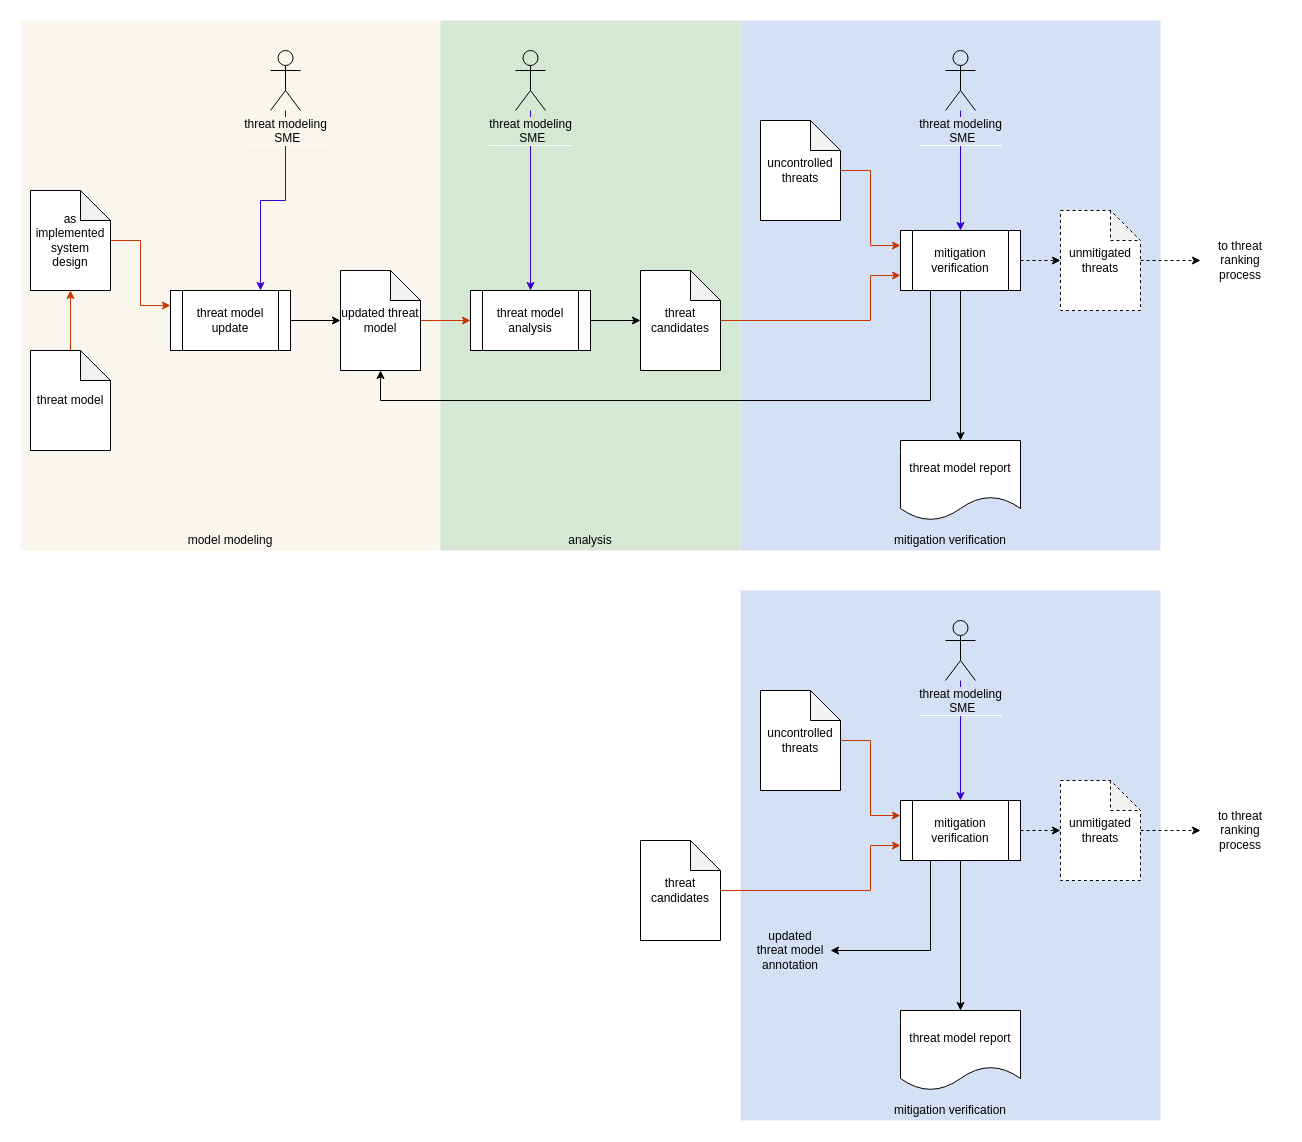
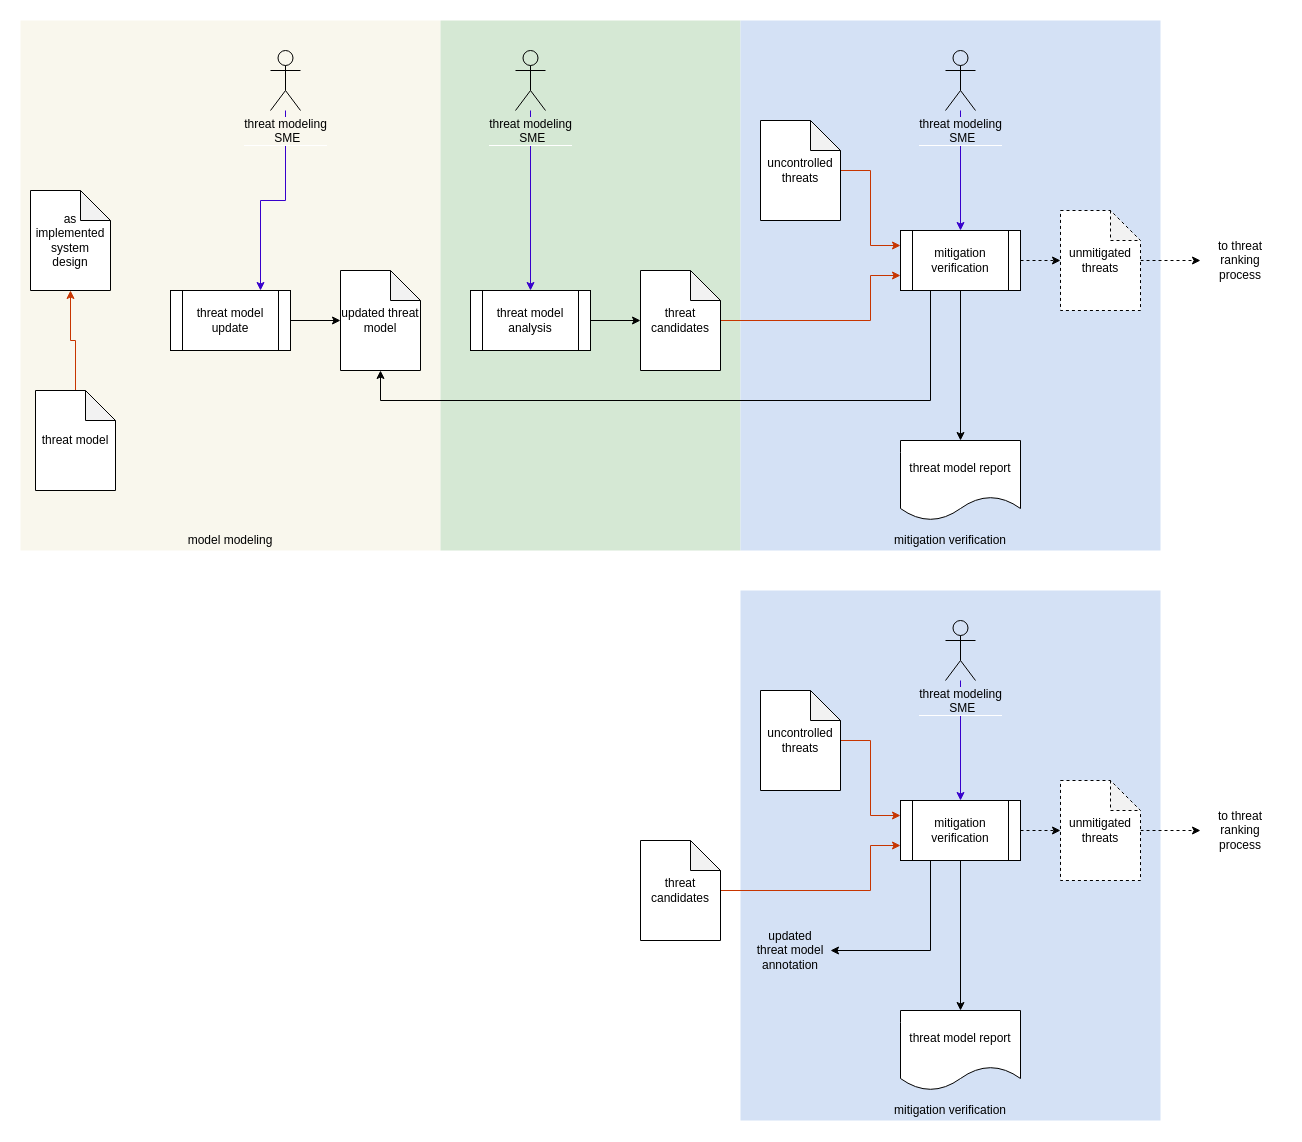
(141, 270) -> none
(442, 321) -> none
(71, 401) -> (76, 441)
(591, 541) -> none
